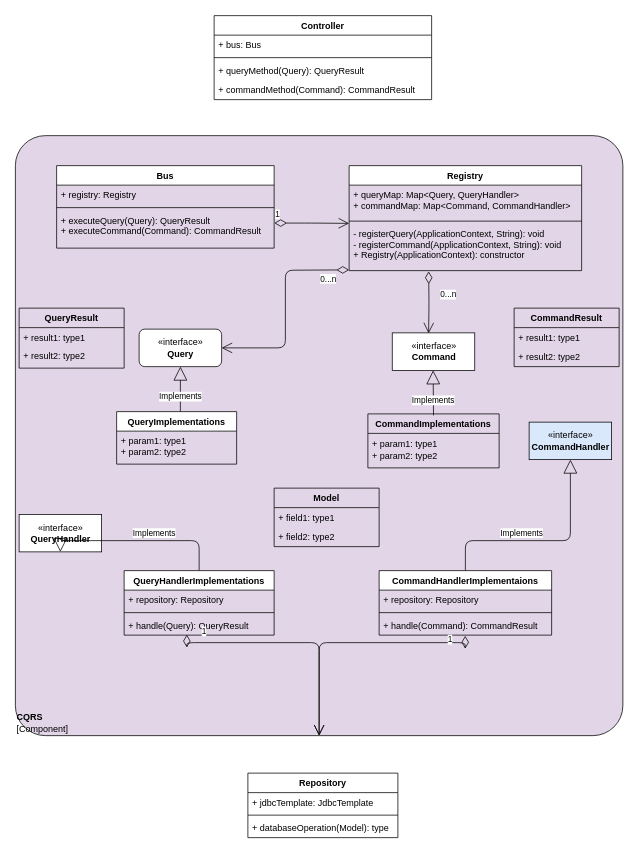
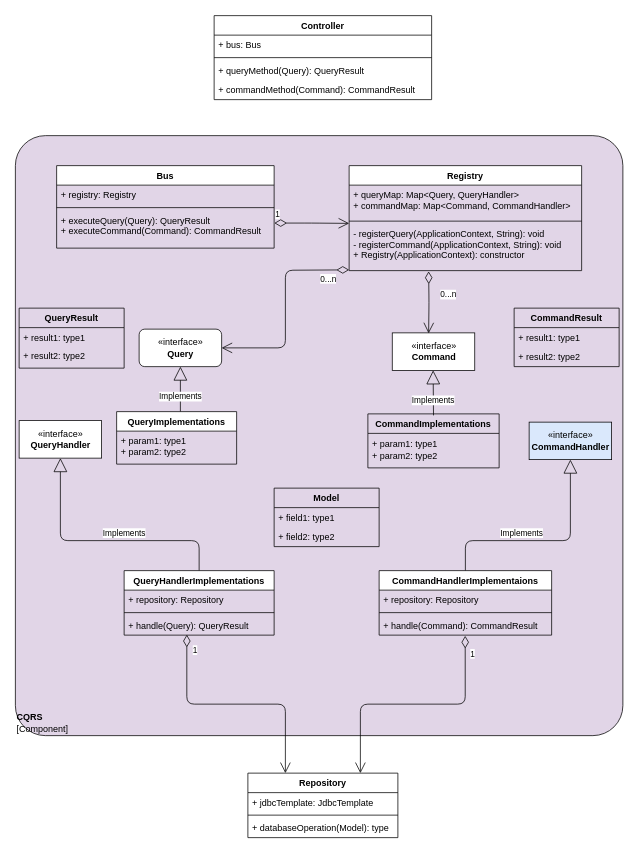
(60, 533) -> (60, 439)
(249, 642) -> (241, 704)
(395, 642) -> (407, 704)
